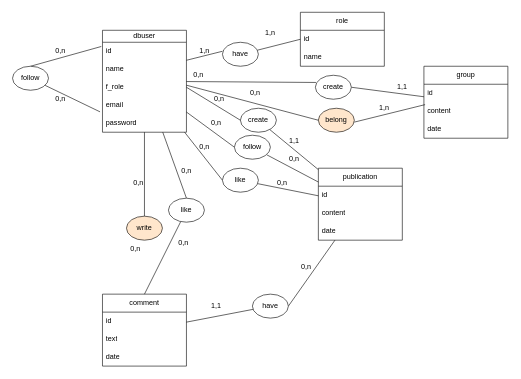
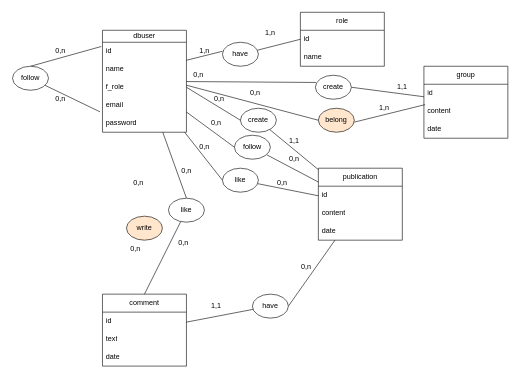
(144, 175) -> none
